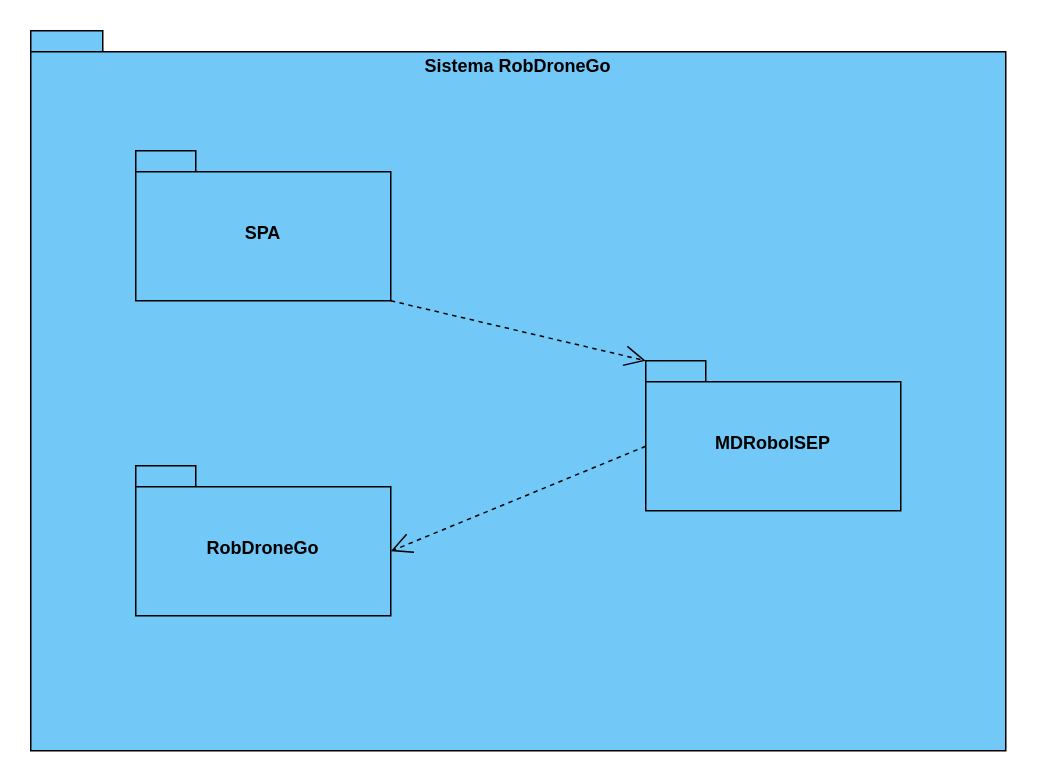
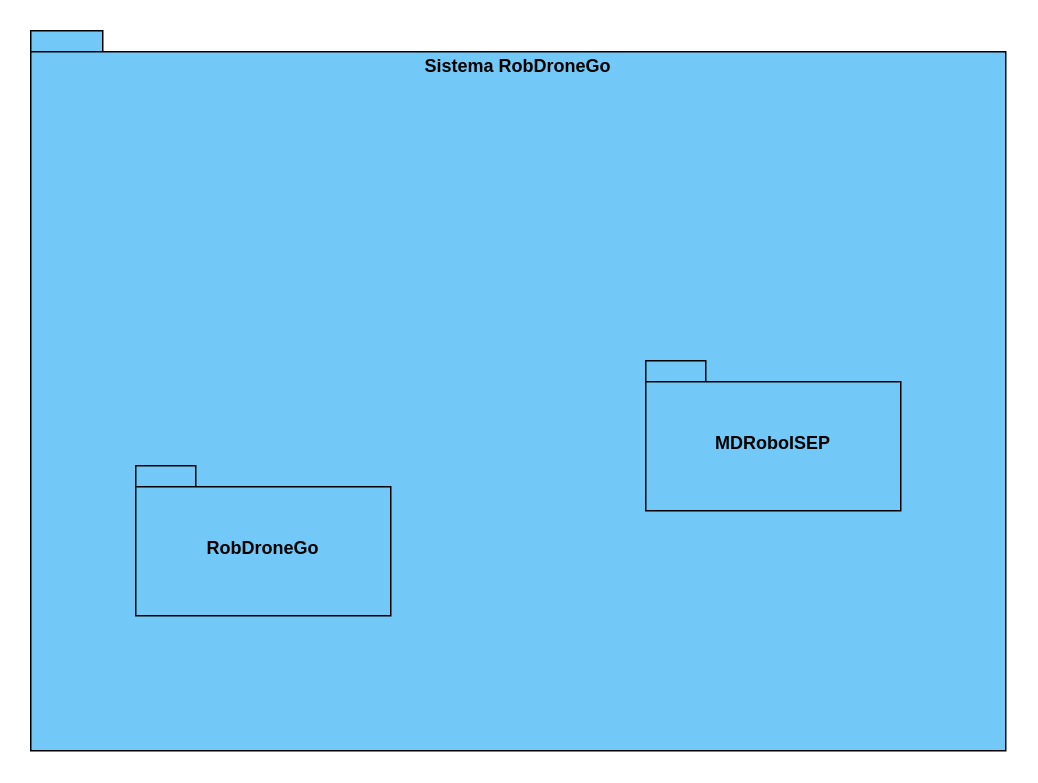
(263, 226) -> none
(517, 330) -> none
(520, 498) -> none
